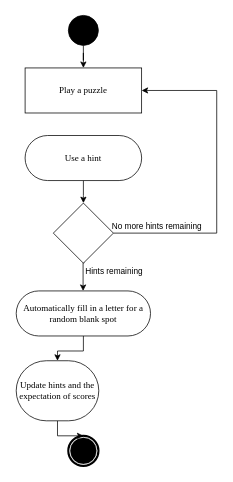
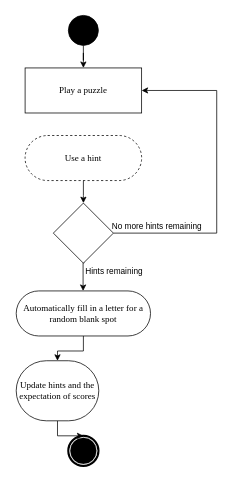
(83, 158) -> (83, 158)
